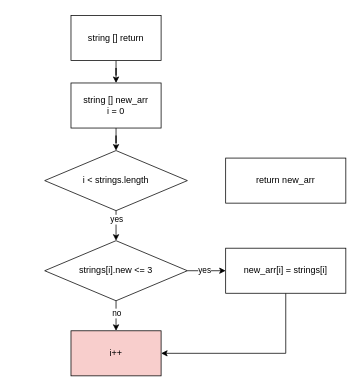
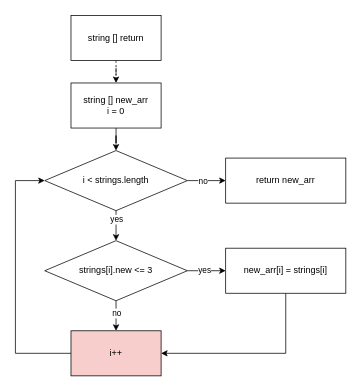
(116, 74) -> (116, 74)
none -> (203, 180)
none -> (15, 283)
